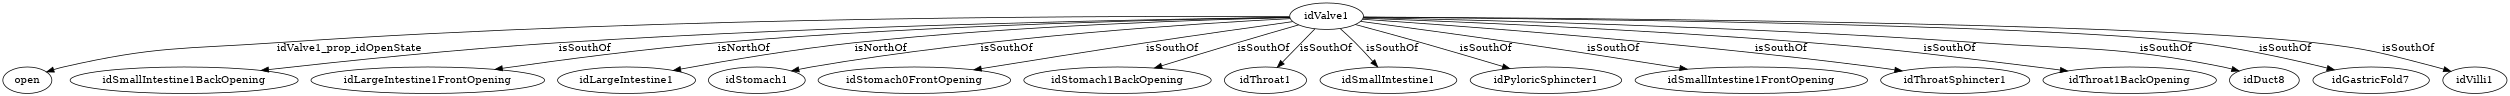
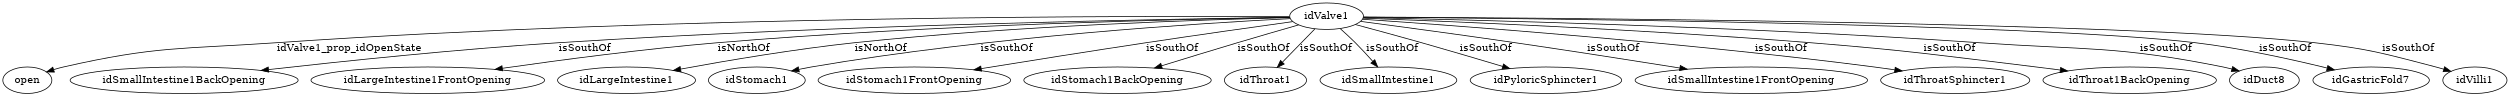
(914, 80) -> (914, 80)
